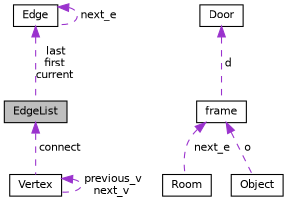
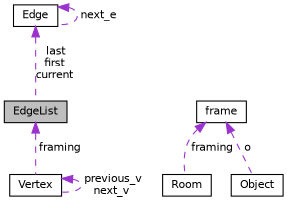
(222, 16) -> none
(58, 148) -> (58, 148)
(211, 148) -> (211, 148)
